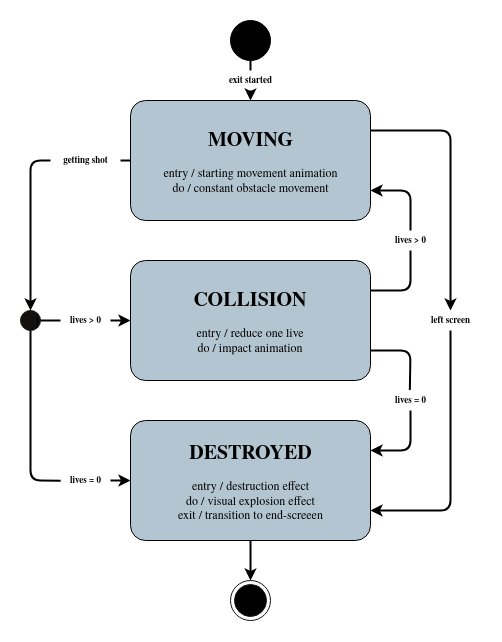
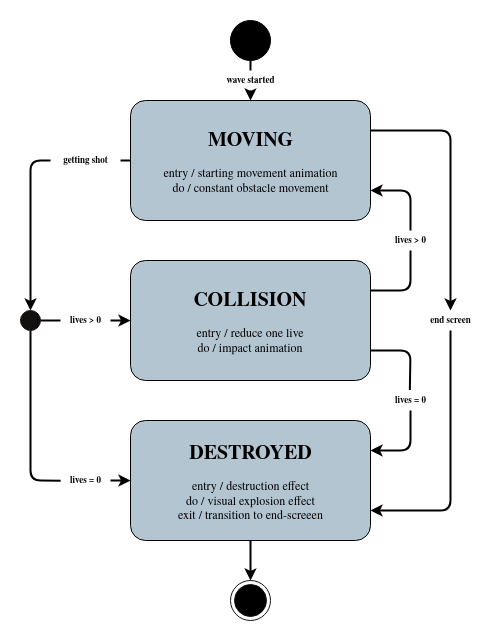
(251, 81) -> (251, 81)
(451, 321) -> (451, 321)
